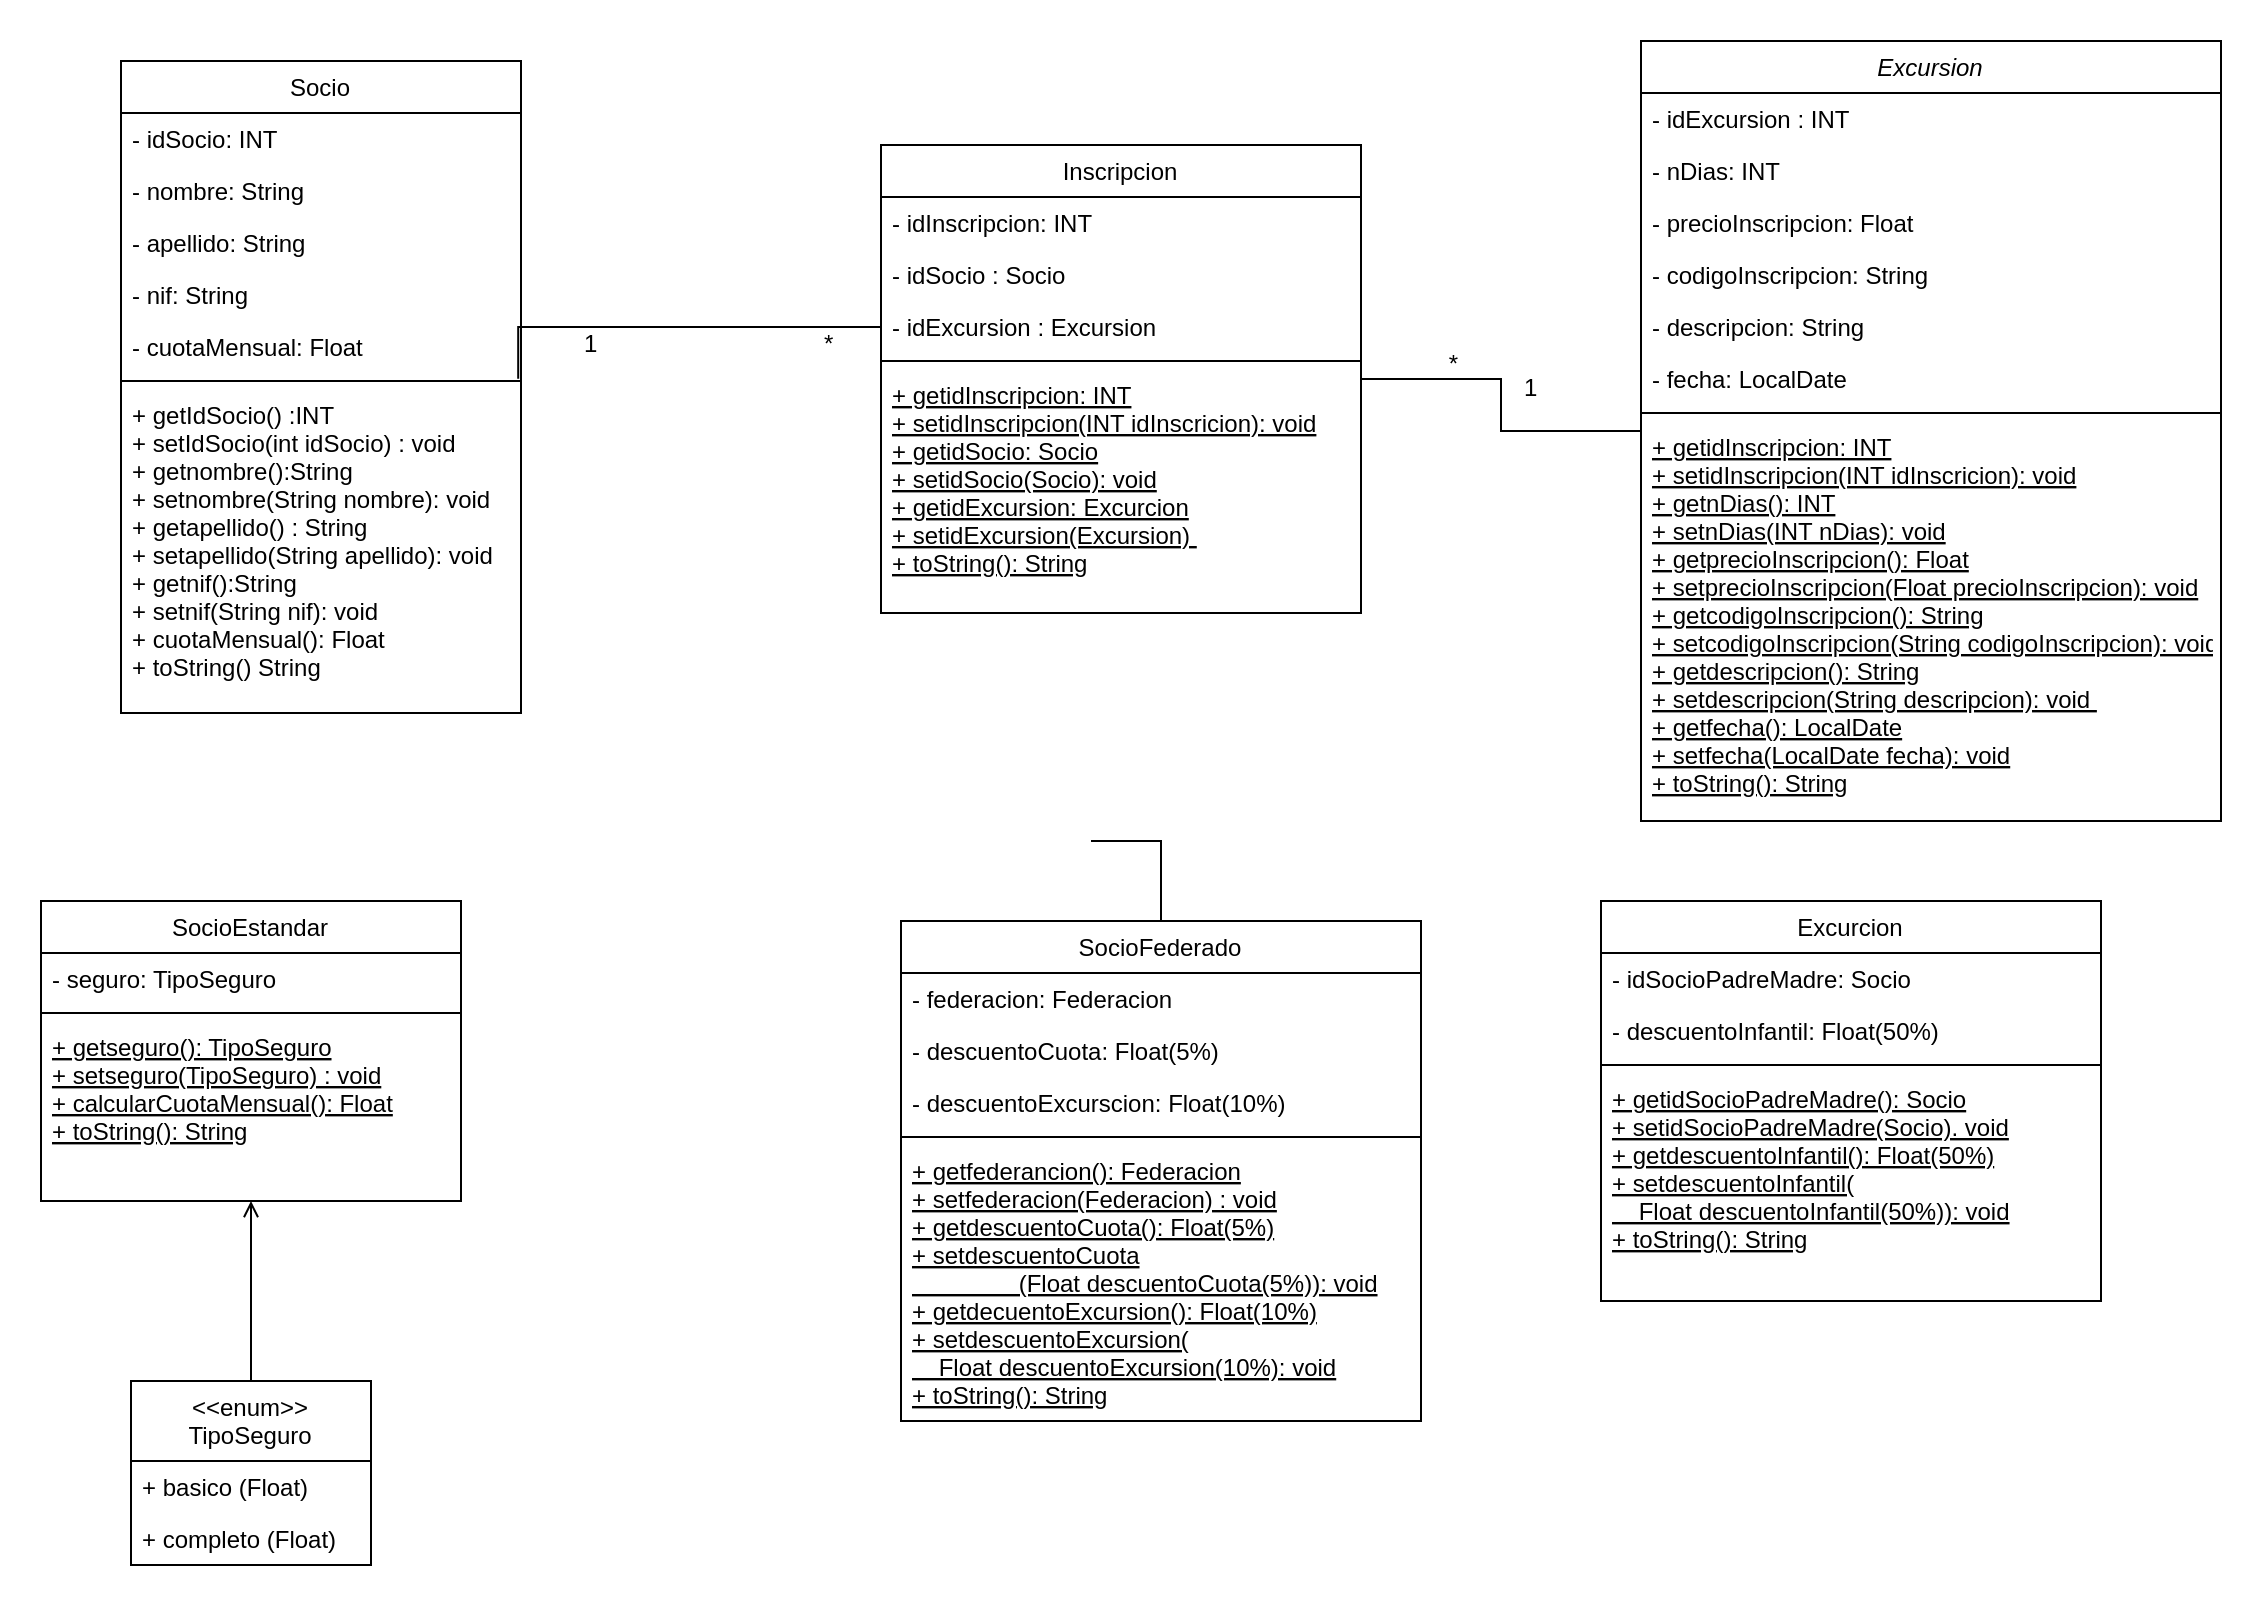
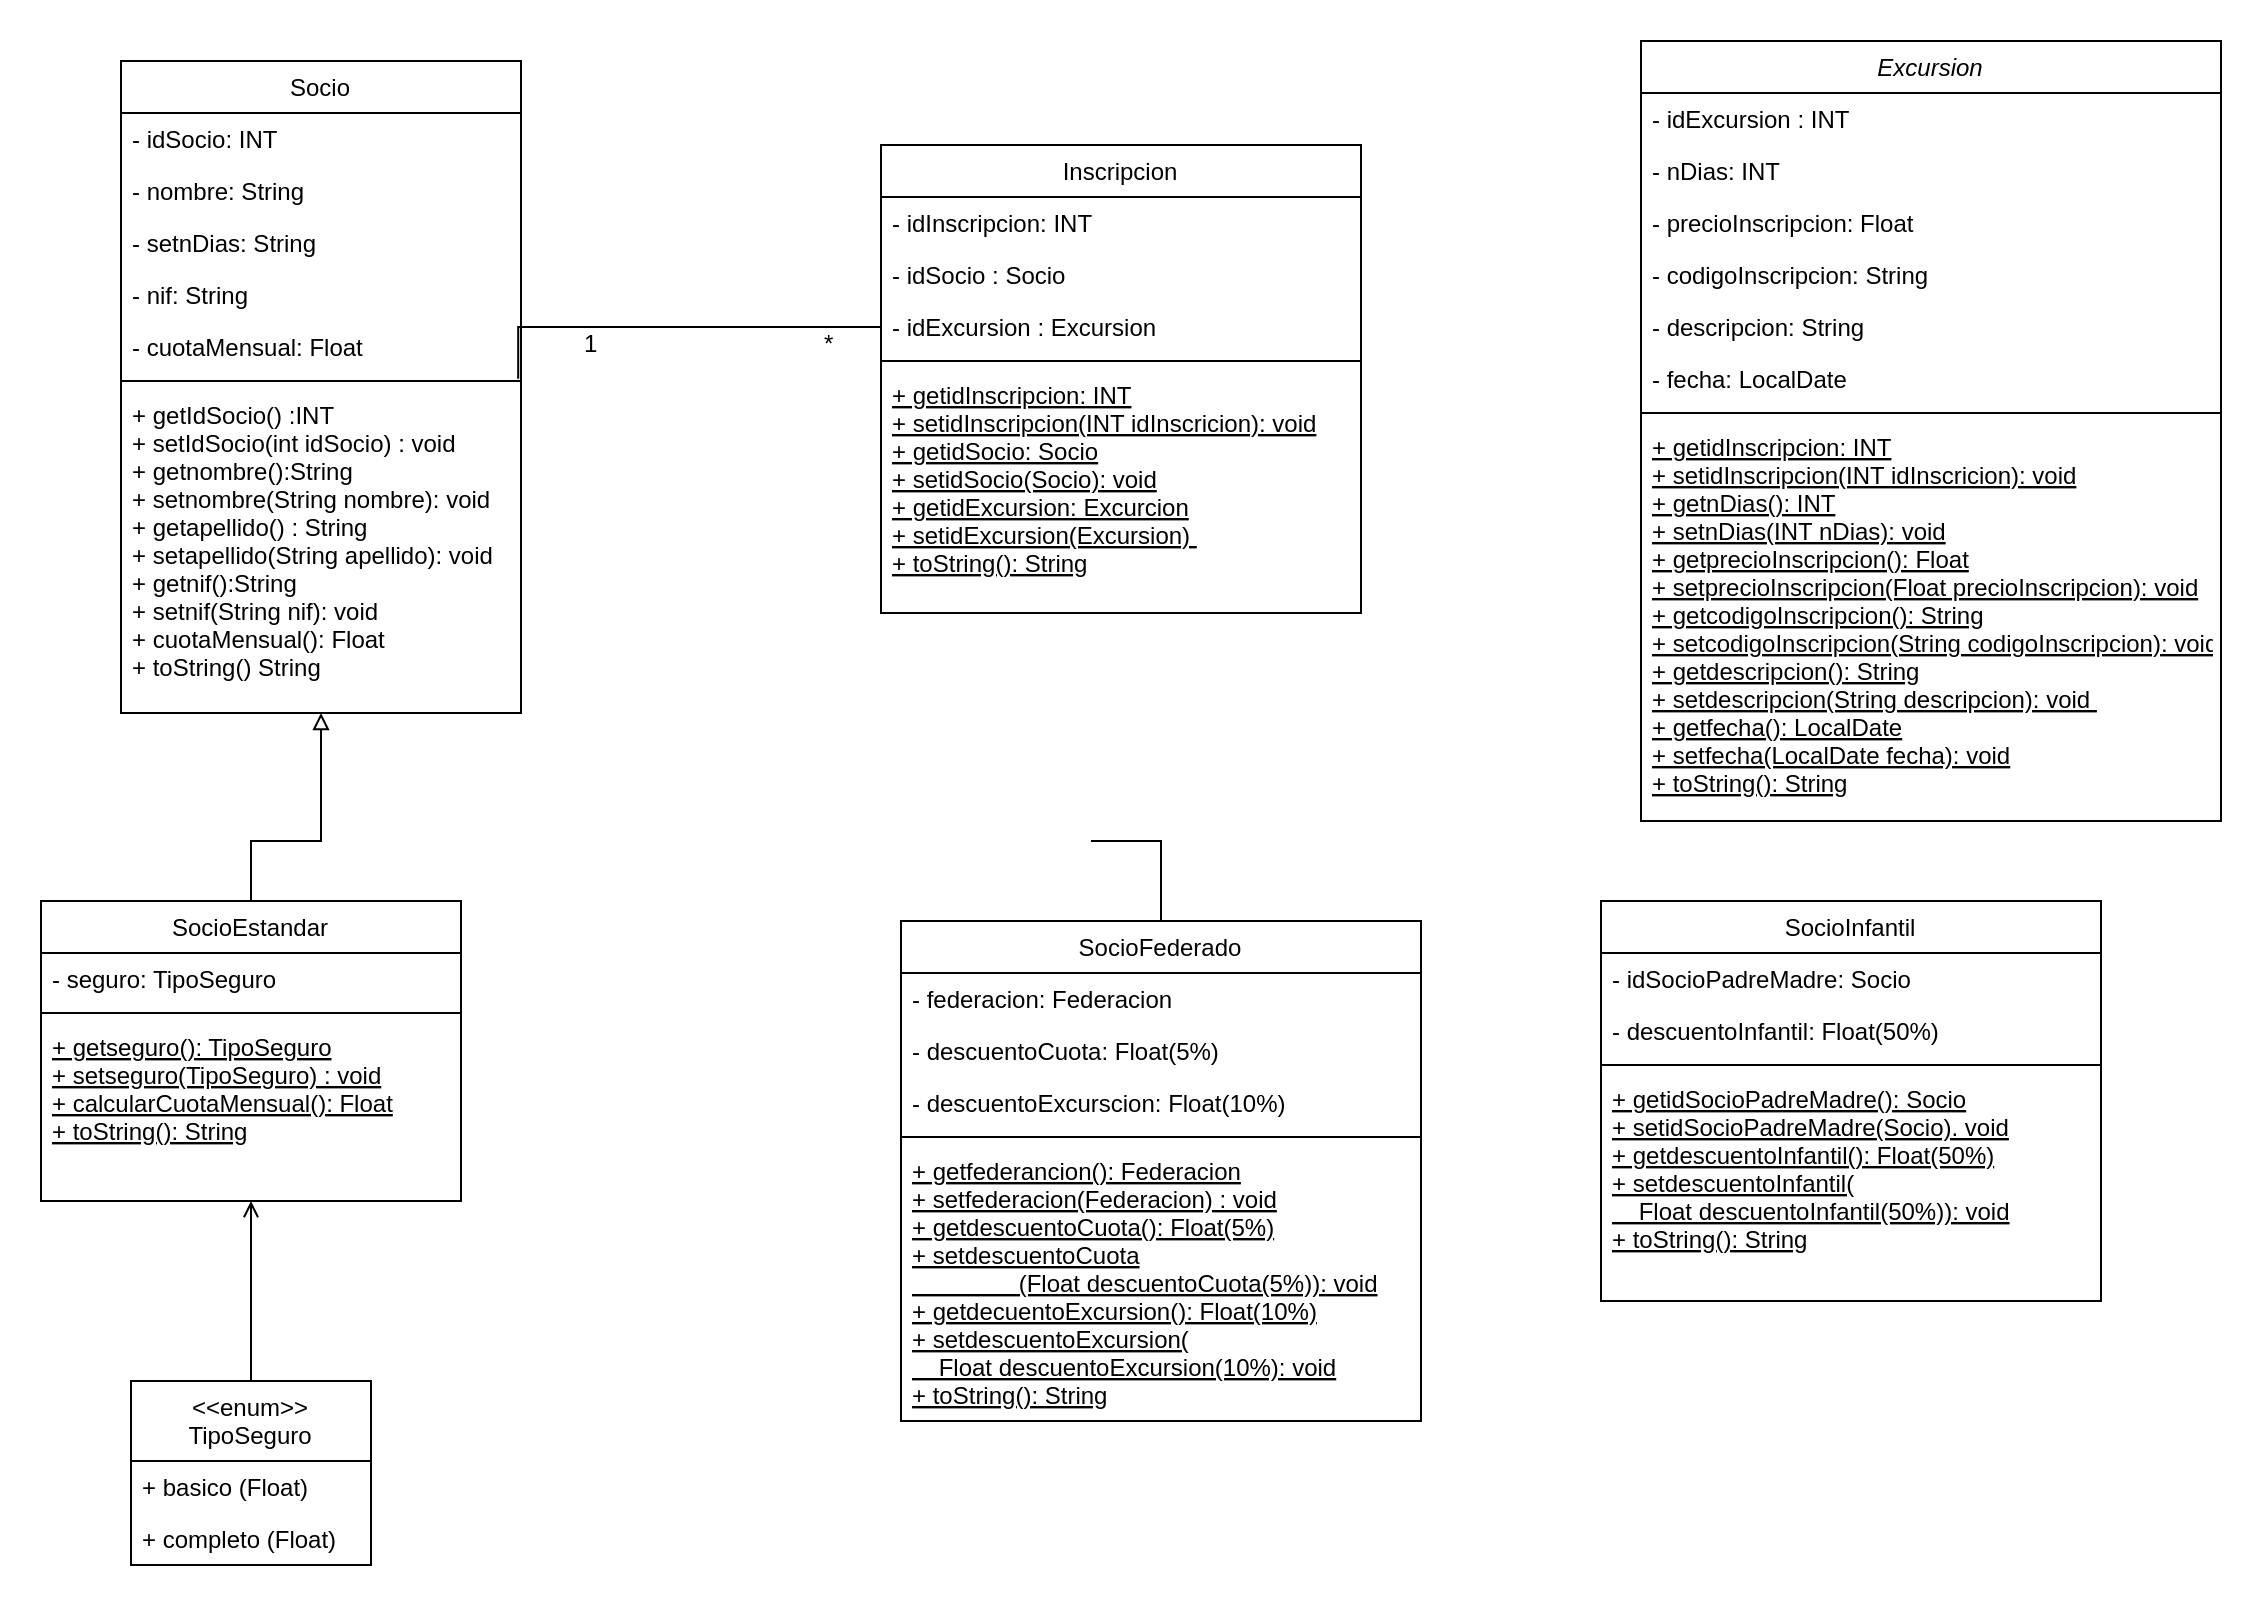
(231, 244) -> (237, 244)
(1501, 405) -> none
none -> (311, 841)
(1850, 928) -> (1850, 928)
